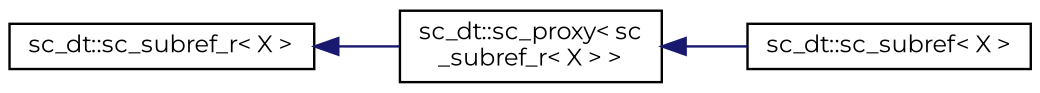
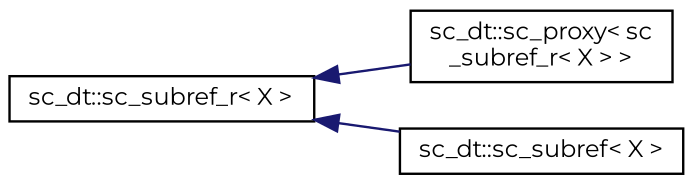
(717, 46) -> (369, 127)
